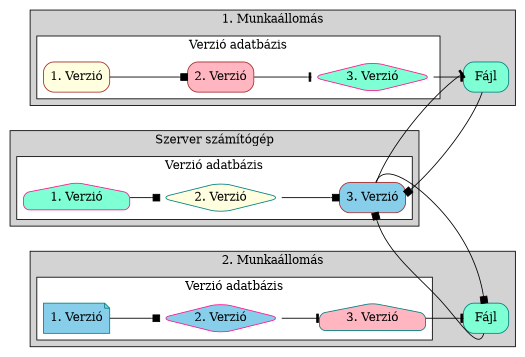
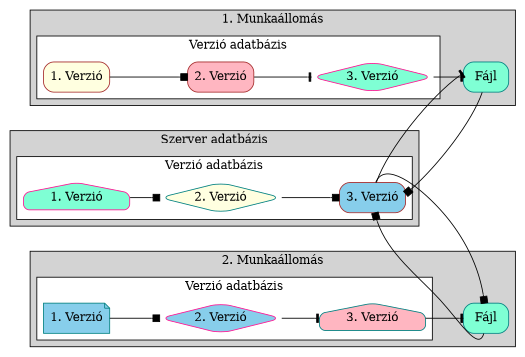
(215, 140) -> (215, 140)
